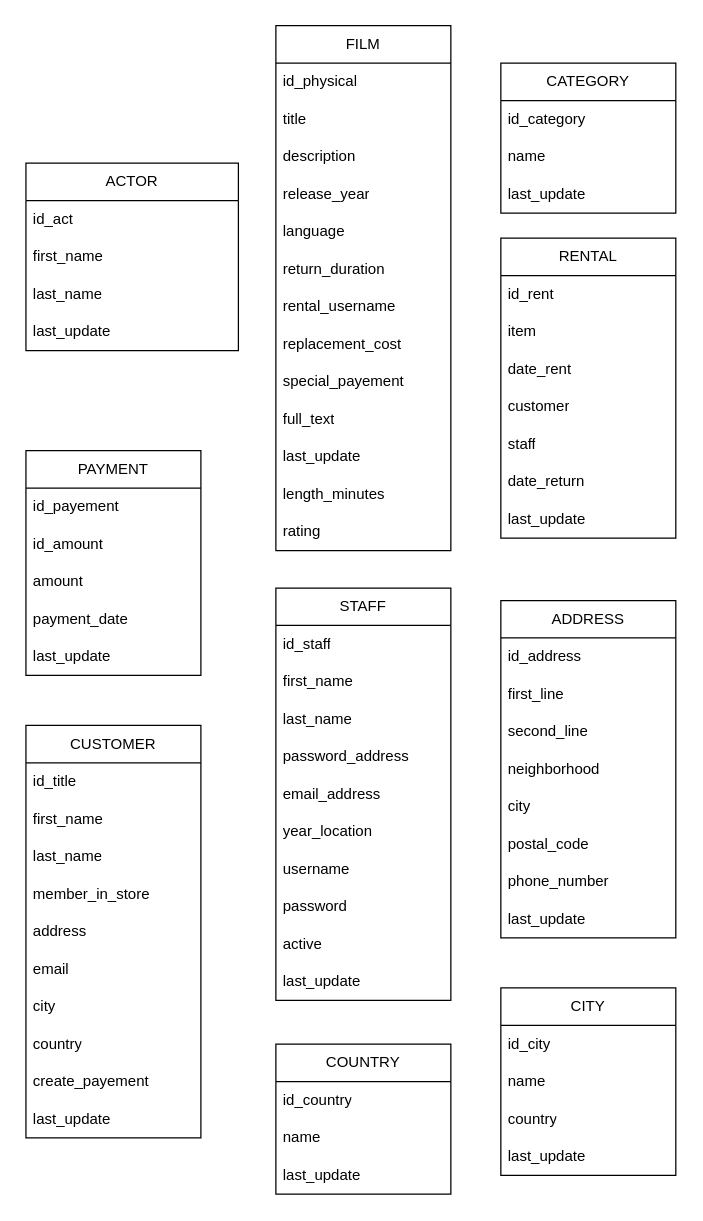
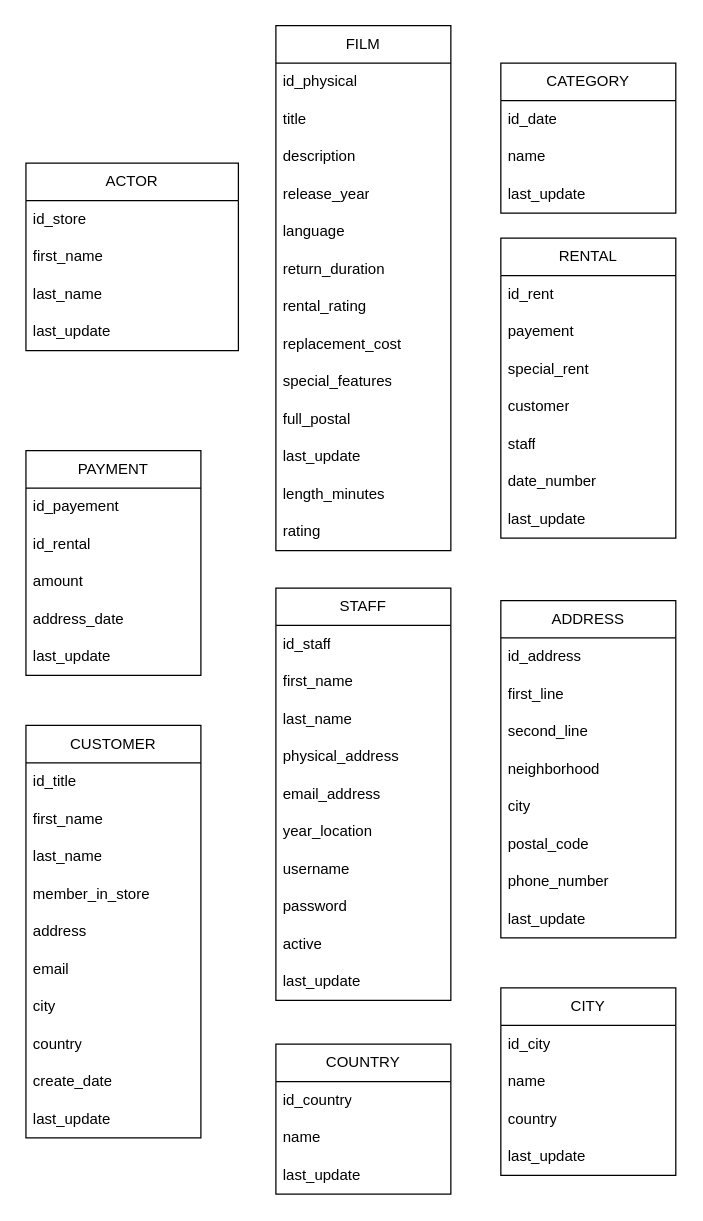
(552, 119) -> (536, 119)
(56, 219) -> (65, 219)
(344, 307) -> (334, 307)
(523, 332) -> (542, 332)
(546, 369) -> (555, 369)
(346, 382) -> (346, 382)
(317, 419) -> (323, 419)
(554, 482) -> (554, 482)
(69, 544) -> (67, 544)
(84, 619) -> (84, 619)
(350, 757) -> (346, 757)
(96, 1082) -> (79, 1082)
